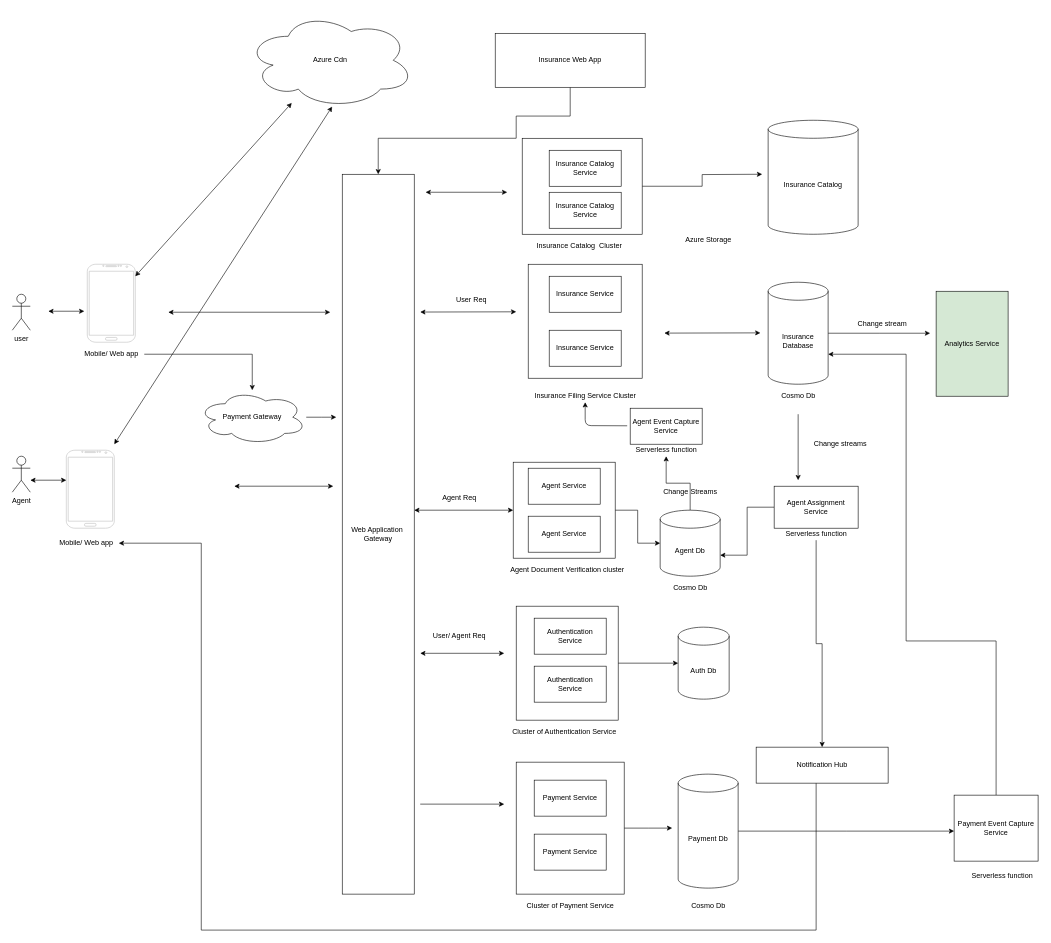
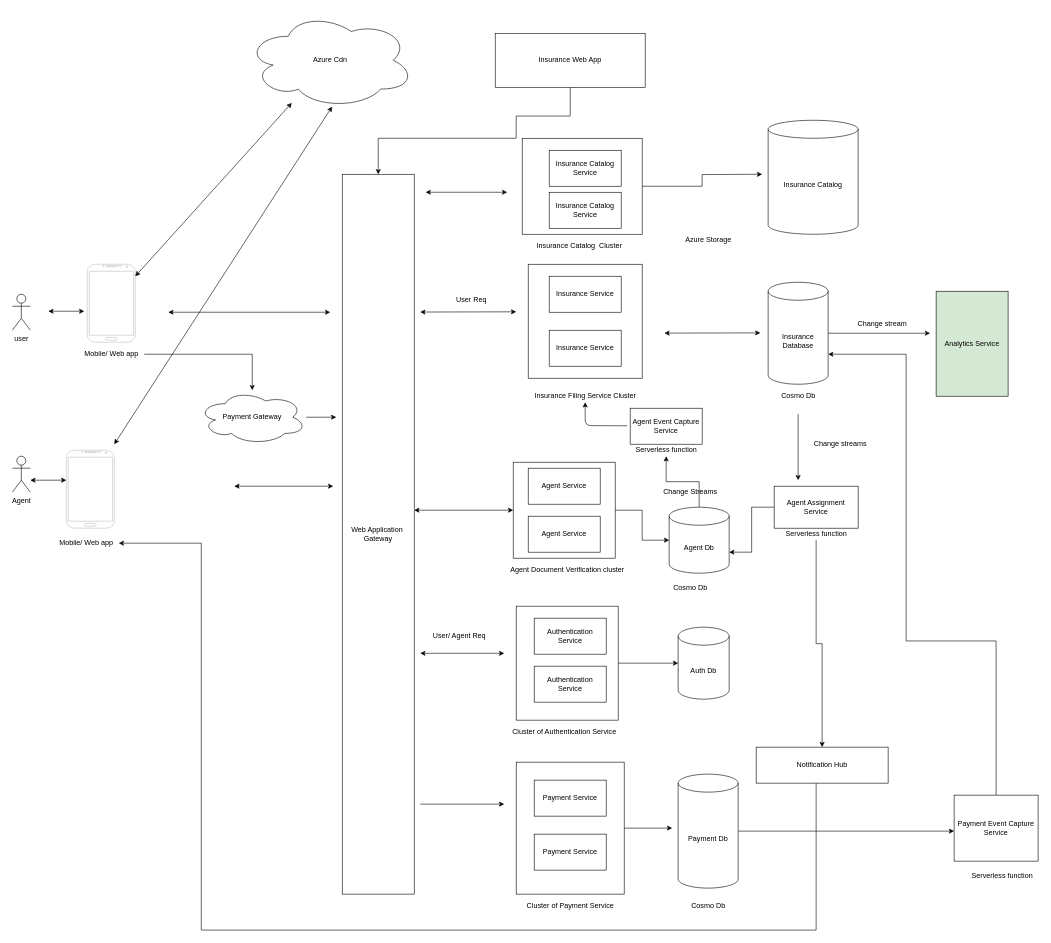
(459, 498) -> none
(690, 543) -> (699, 540)
